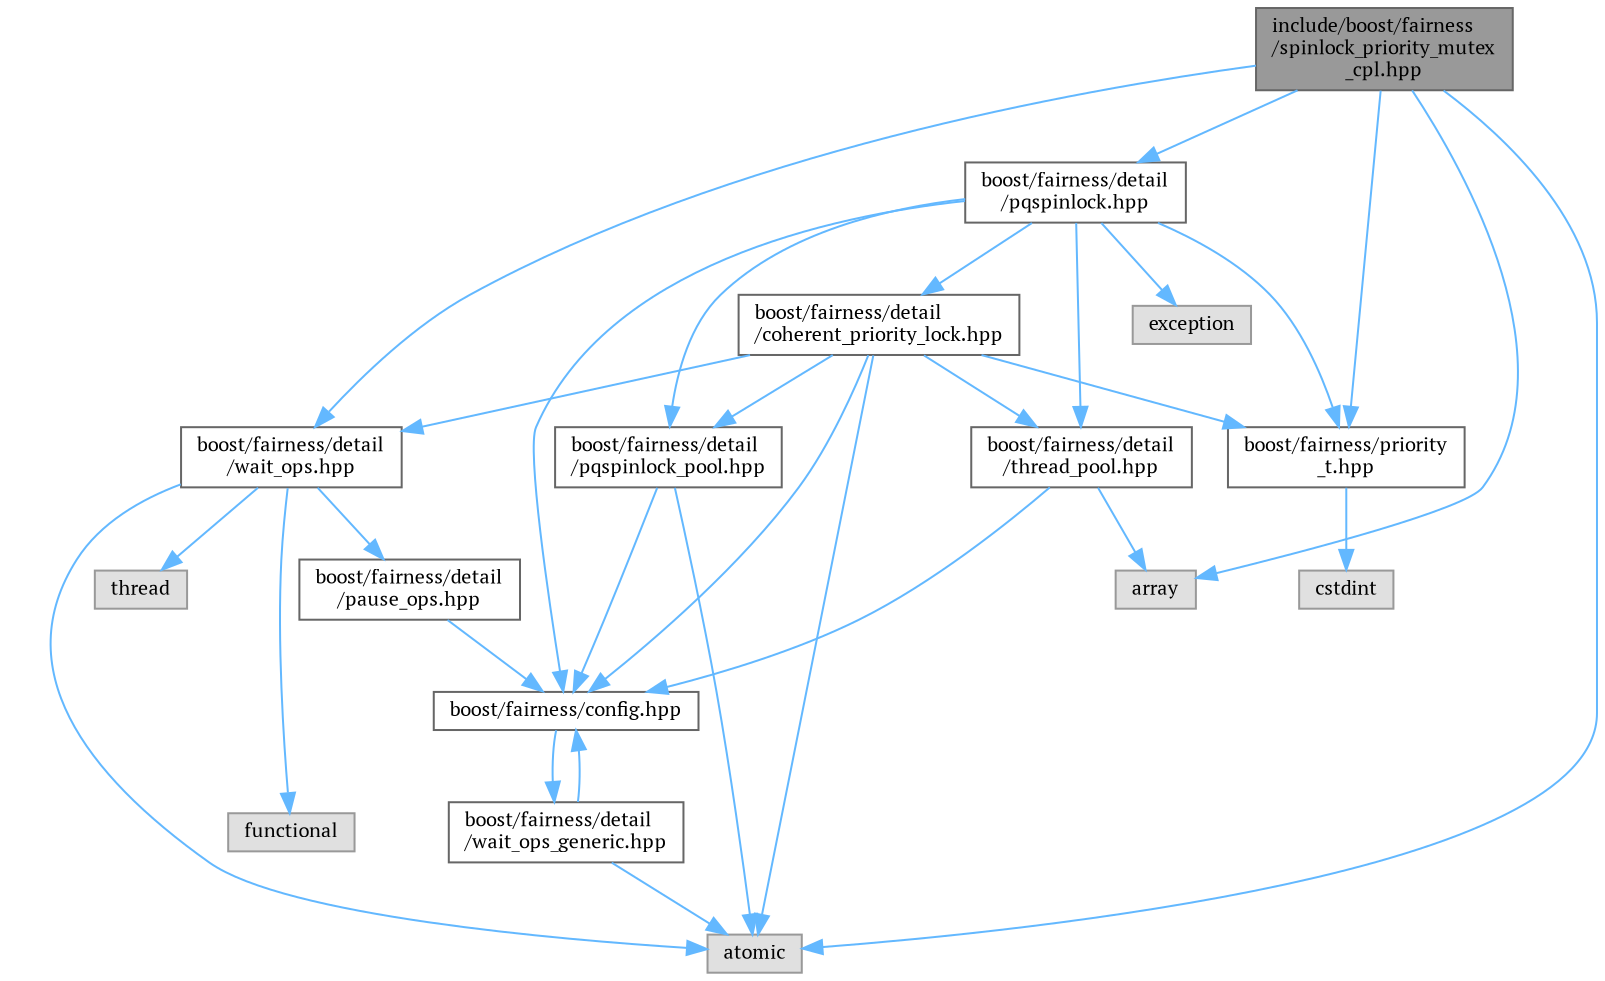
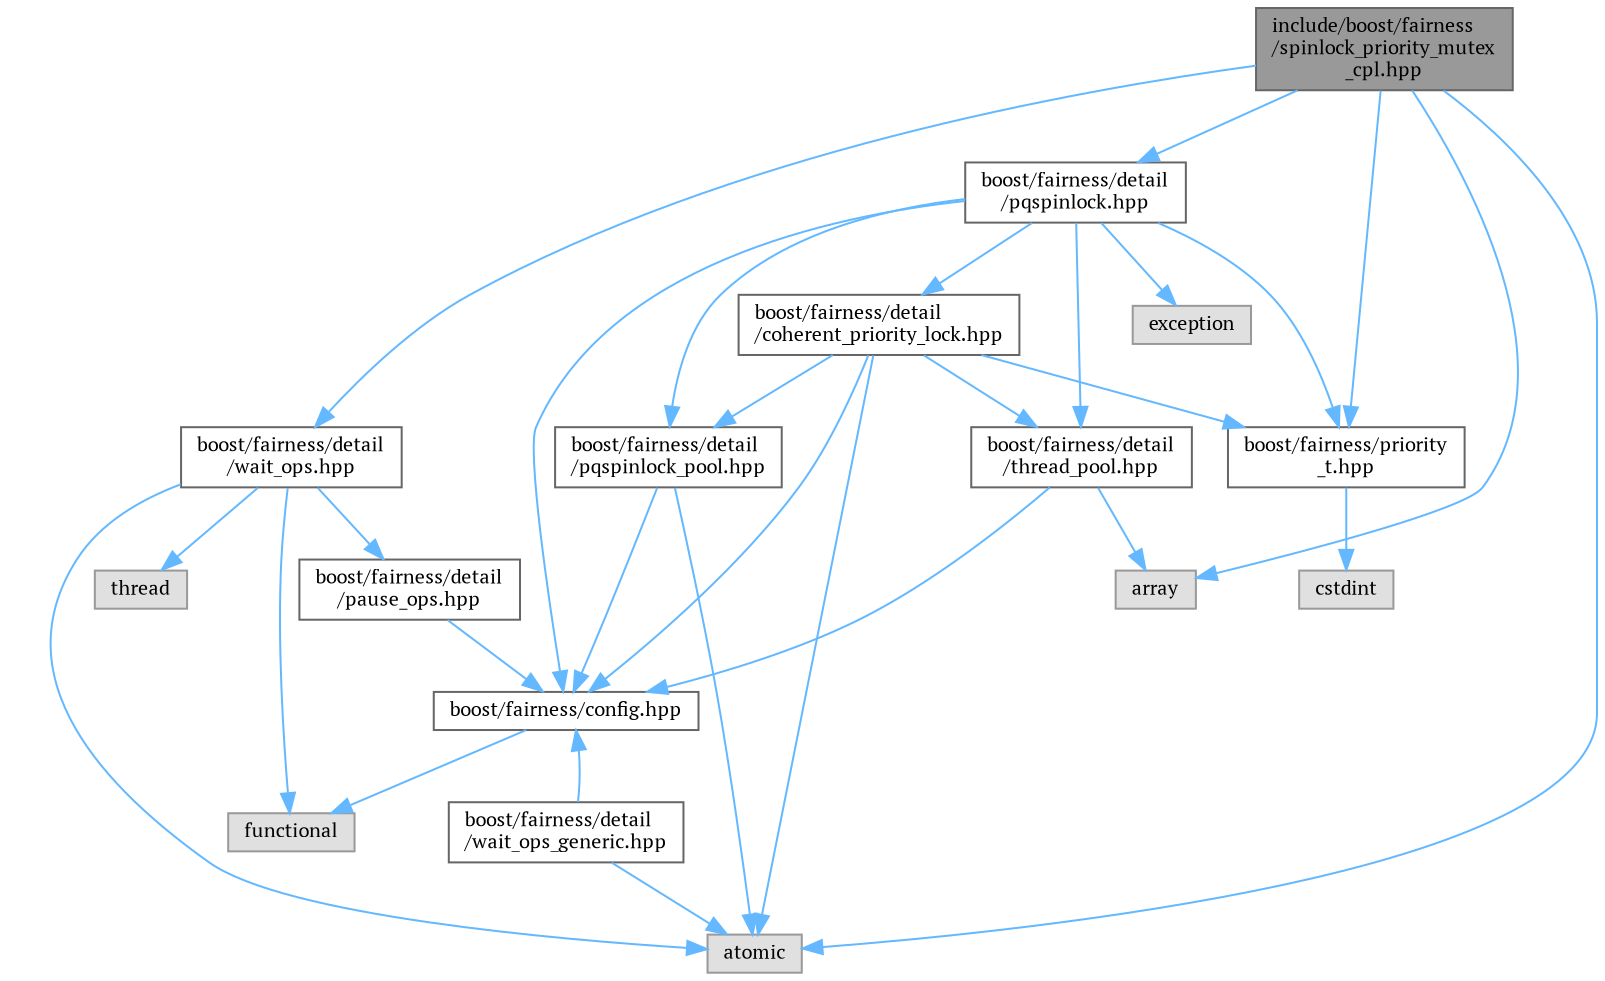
(586, 391) -> none
(553, 756) -> (438, 768)
